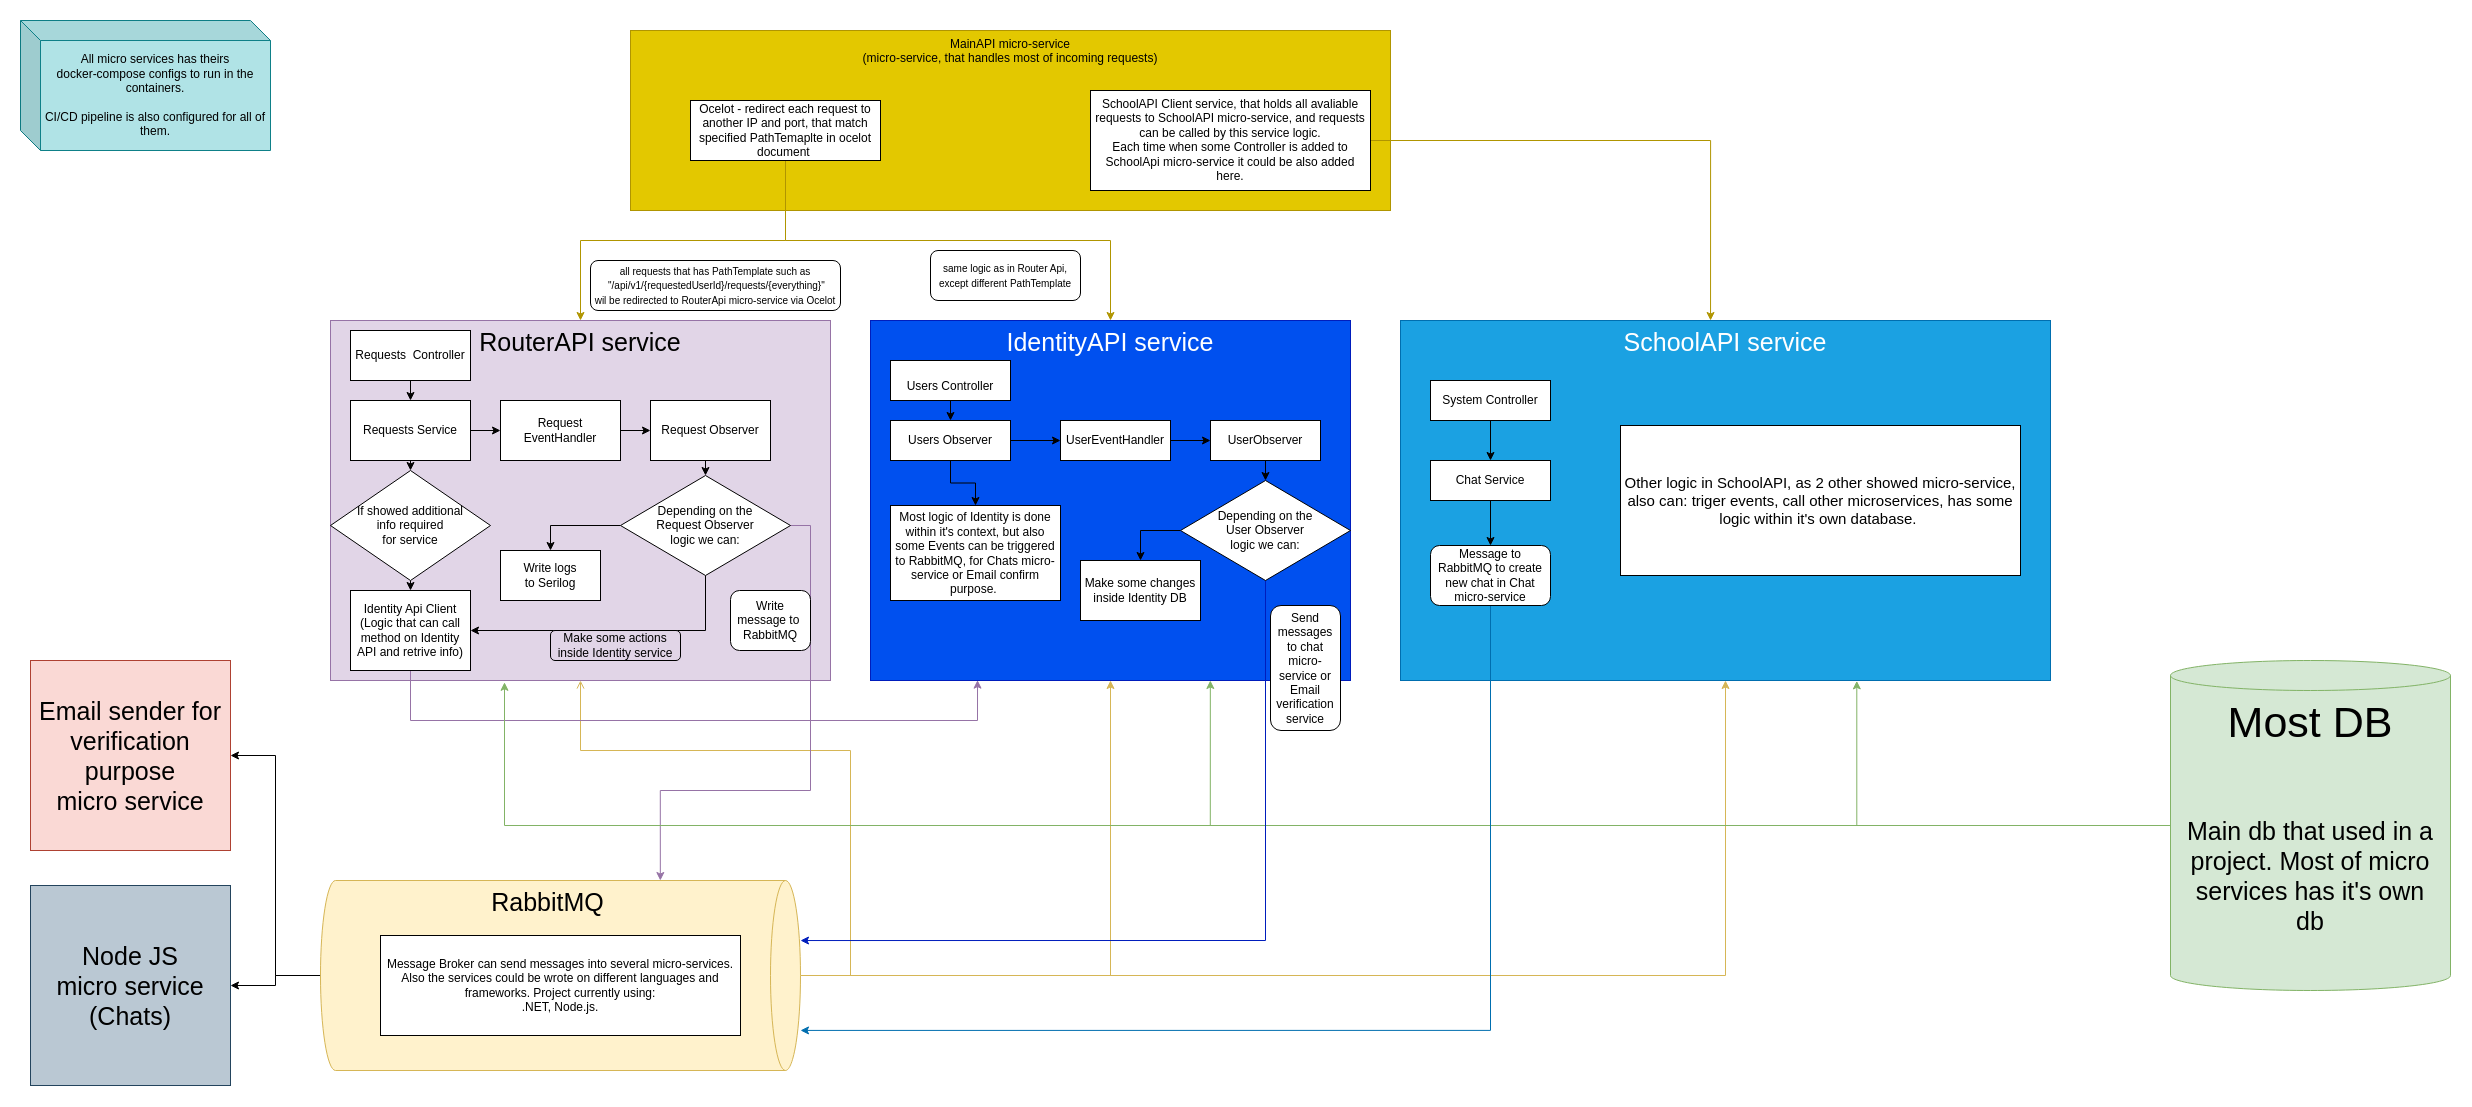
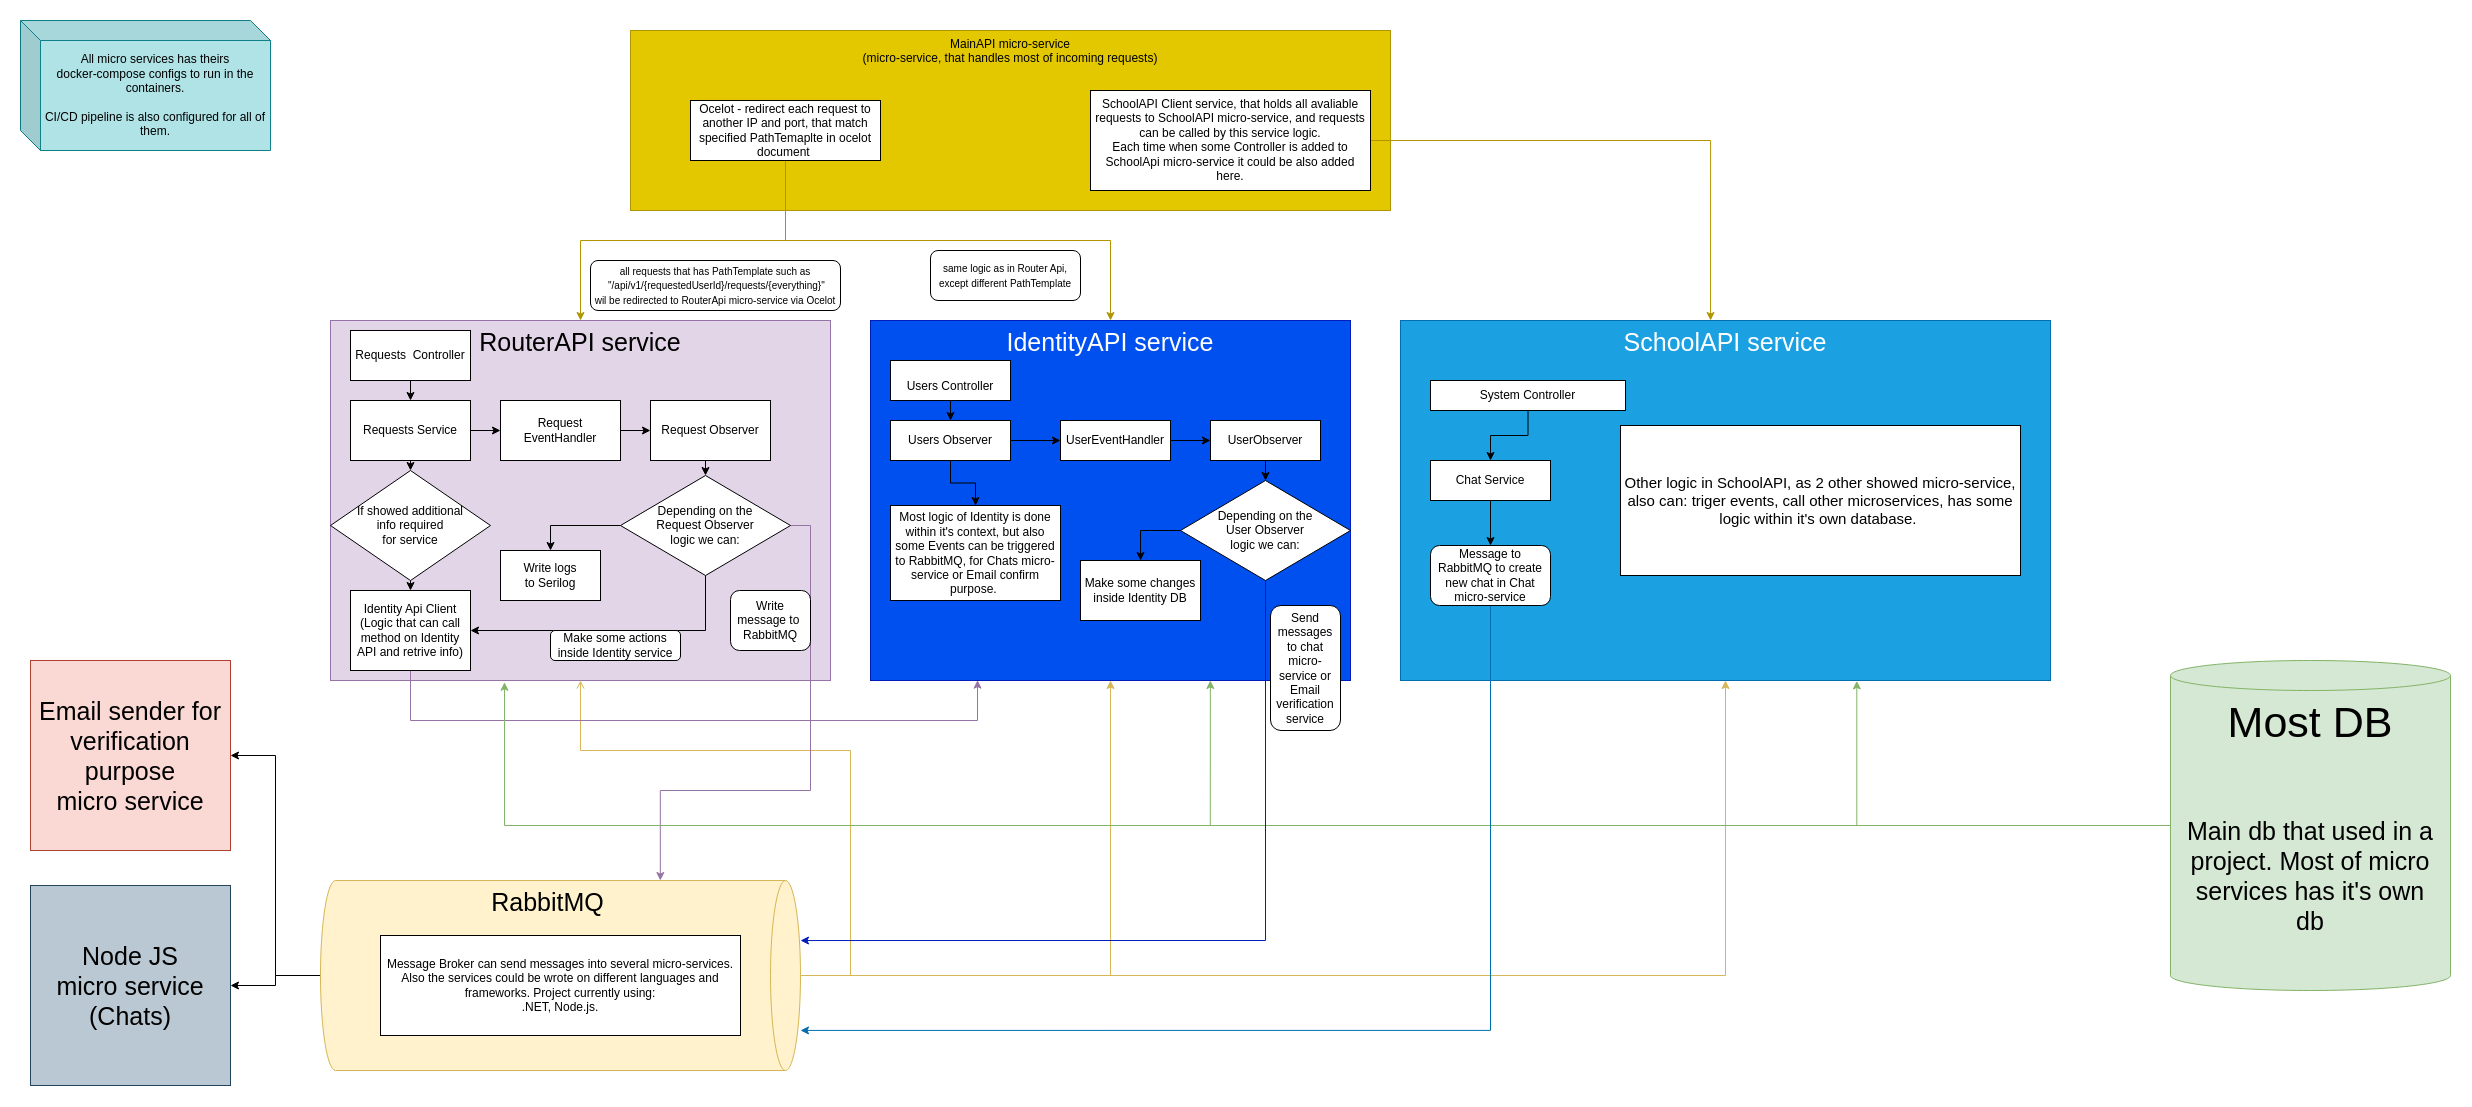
(1491, 401) -> (1528, 396)
(616, 646) -> (616, 646)
